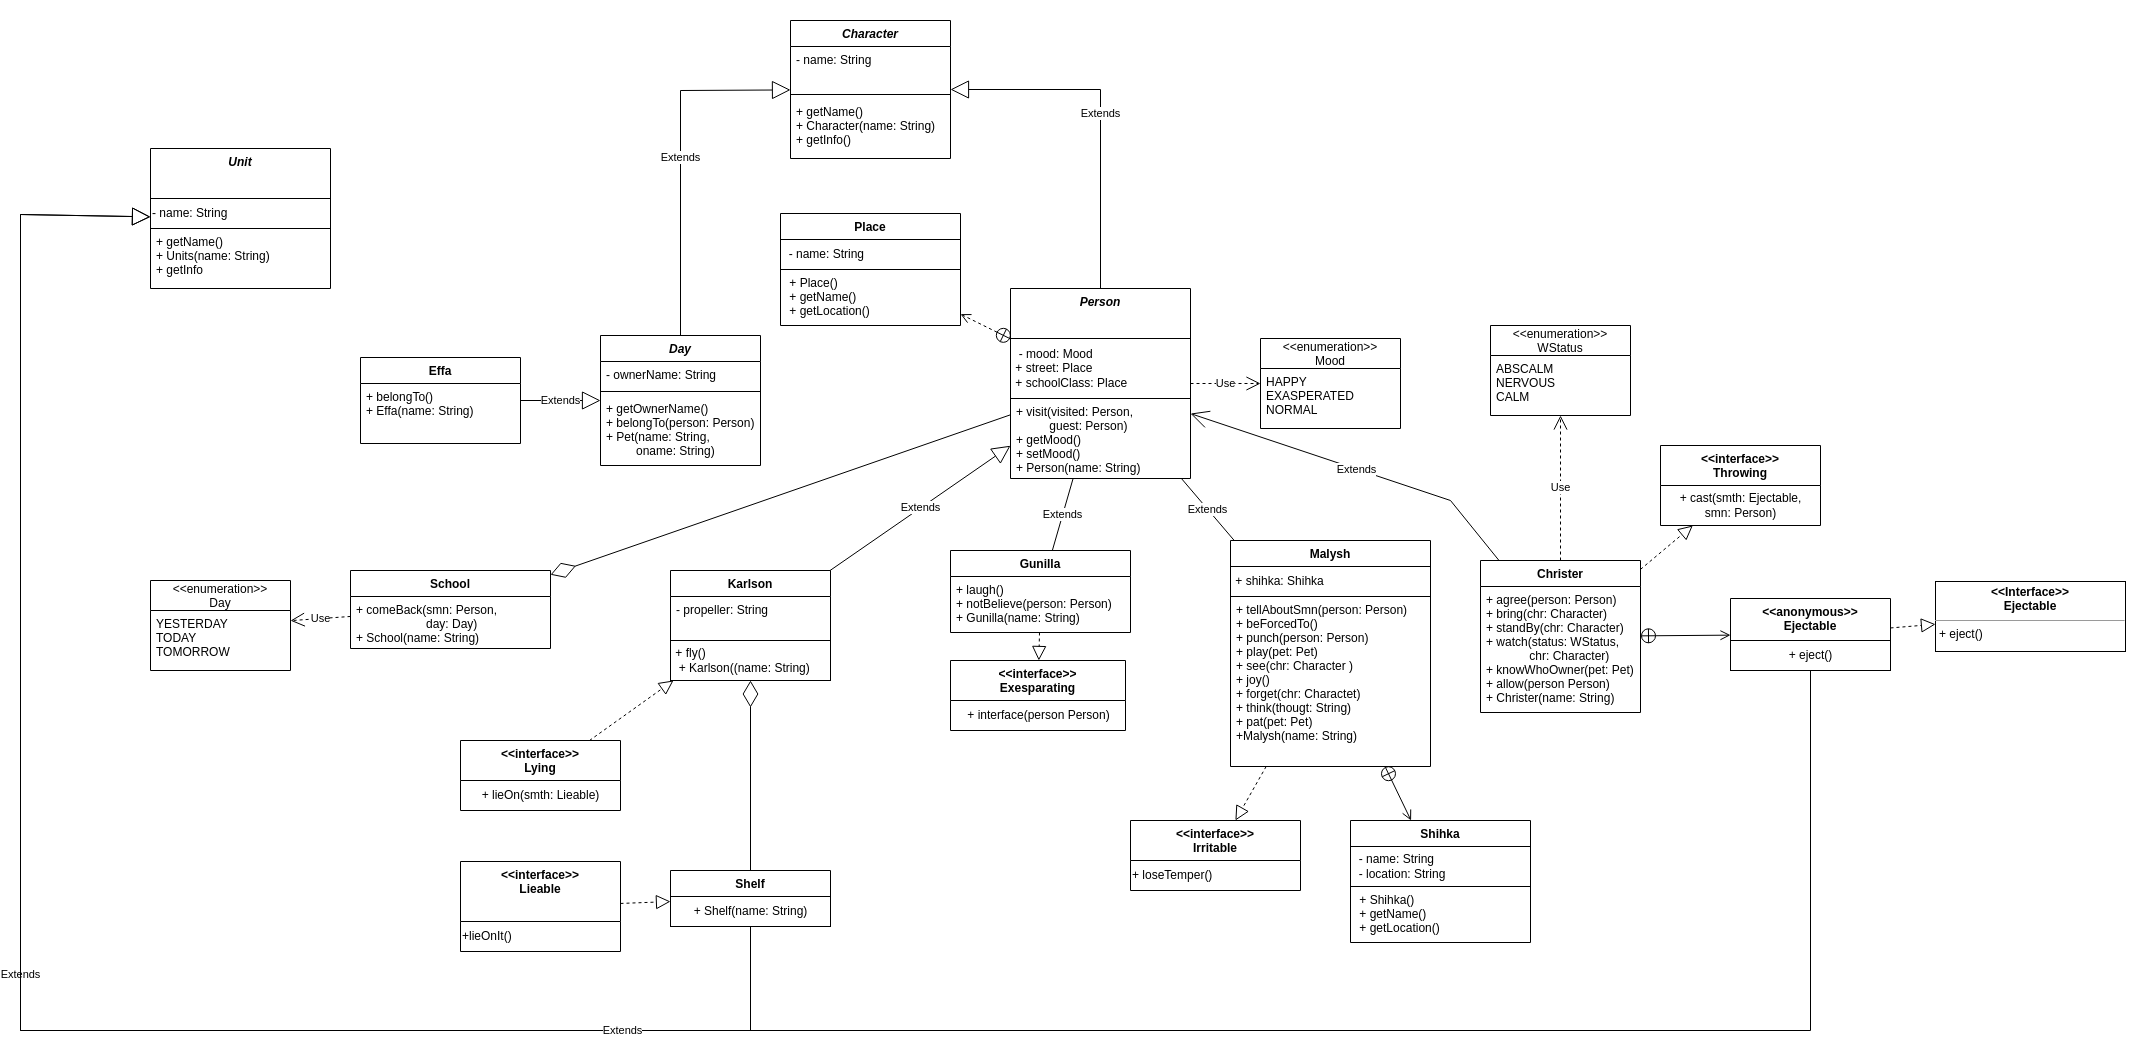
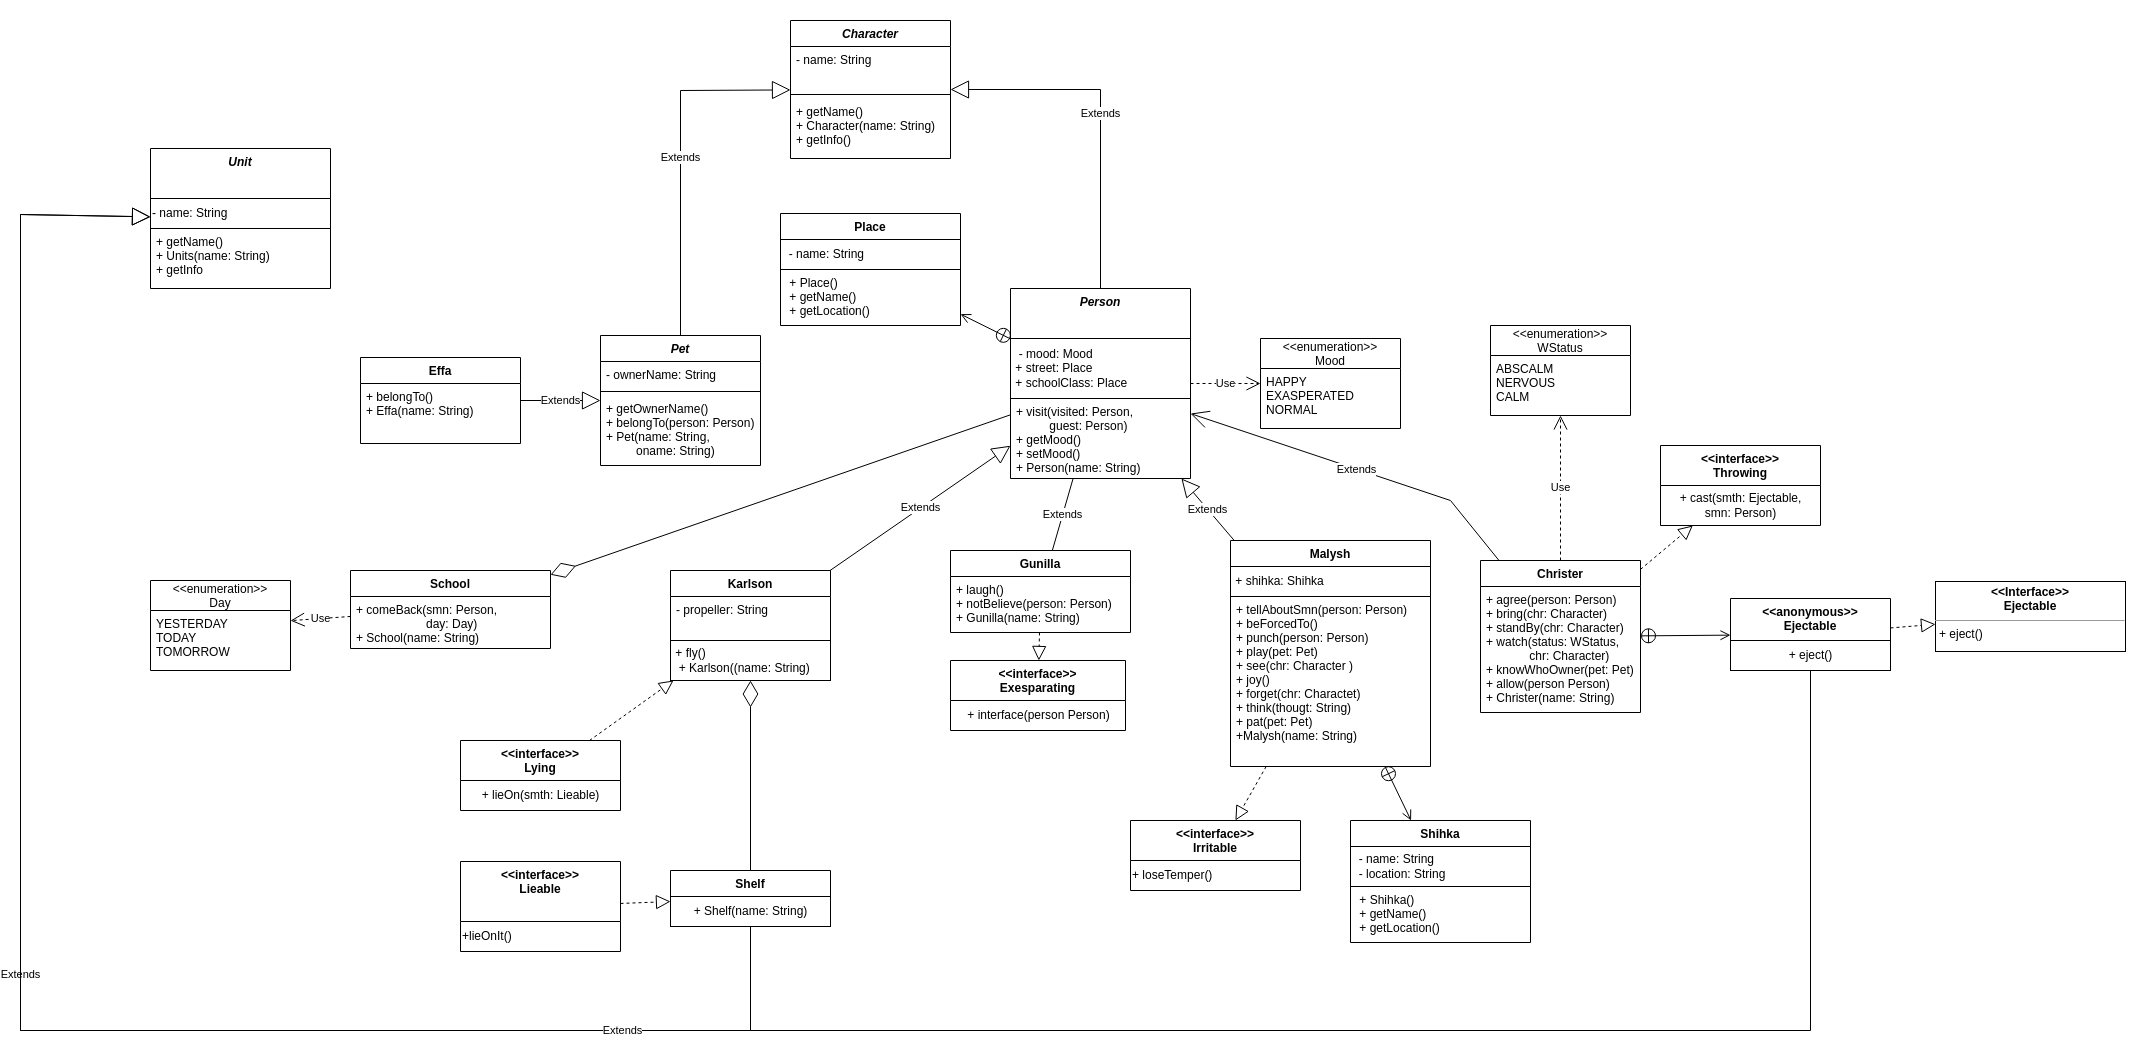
(980, 324) -> (980, 324)
(680, 349) -> (680, 349)
(1189, 487) -> (1194, 493)
